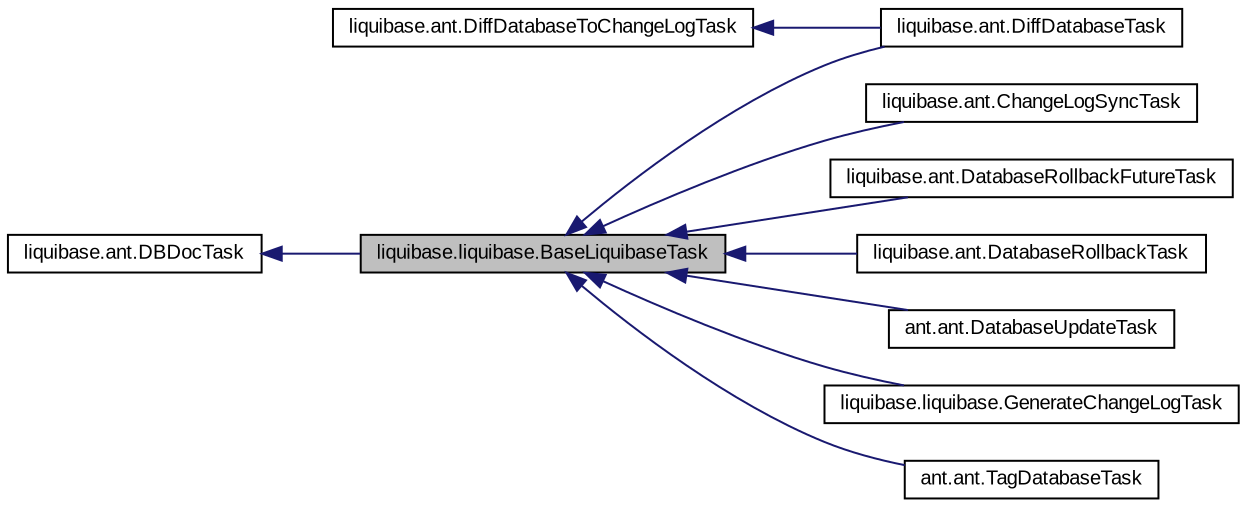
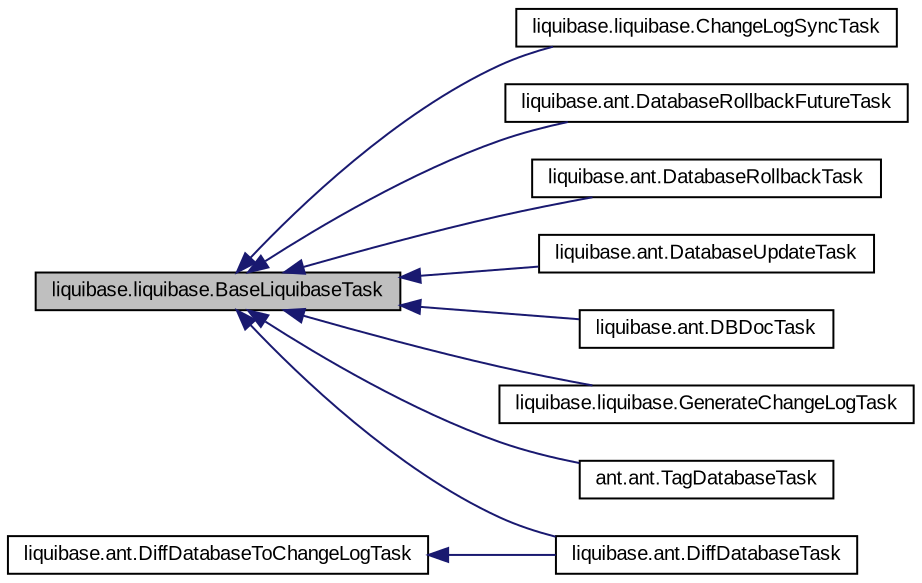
(1032, 103) -> (707, 28)
(321, 254) -> (500, 313)
(1032, 329) -> (707, 254)
